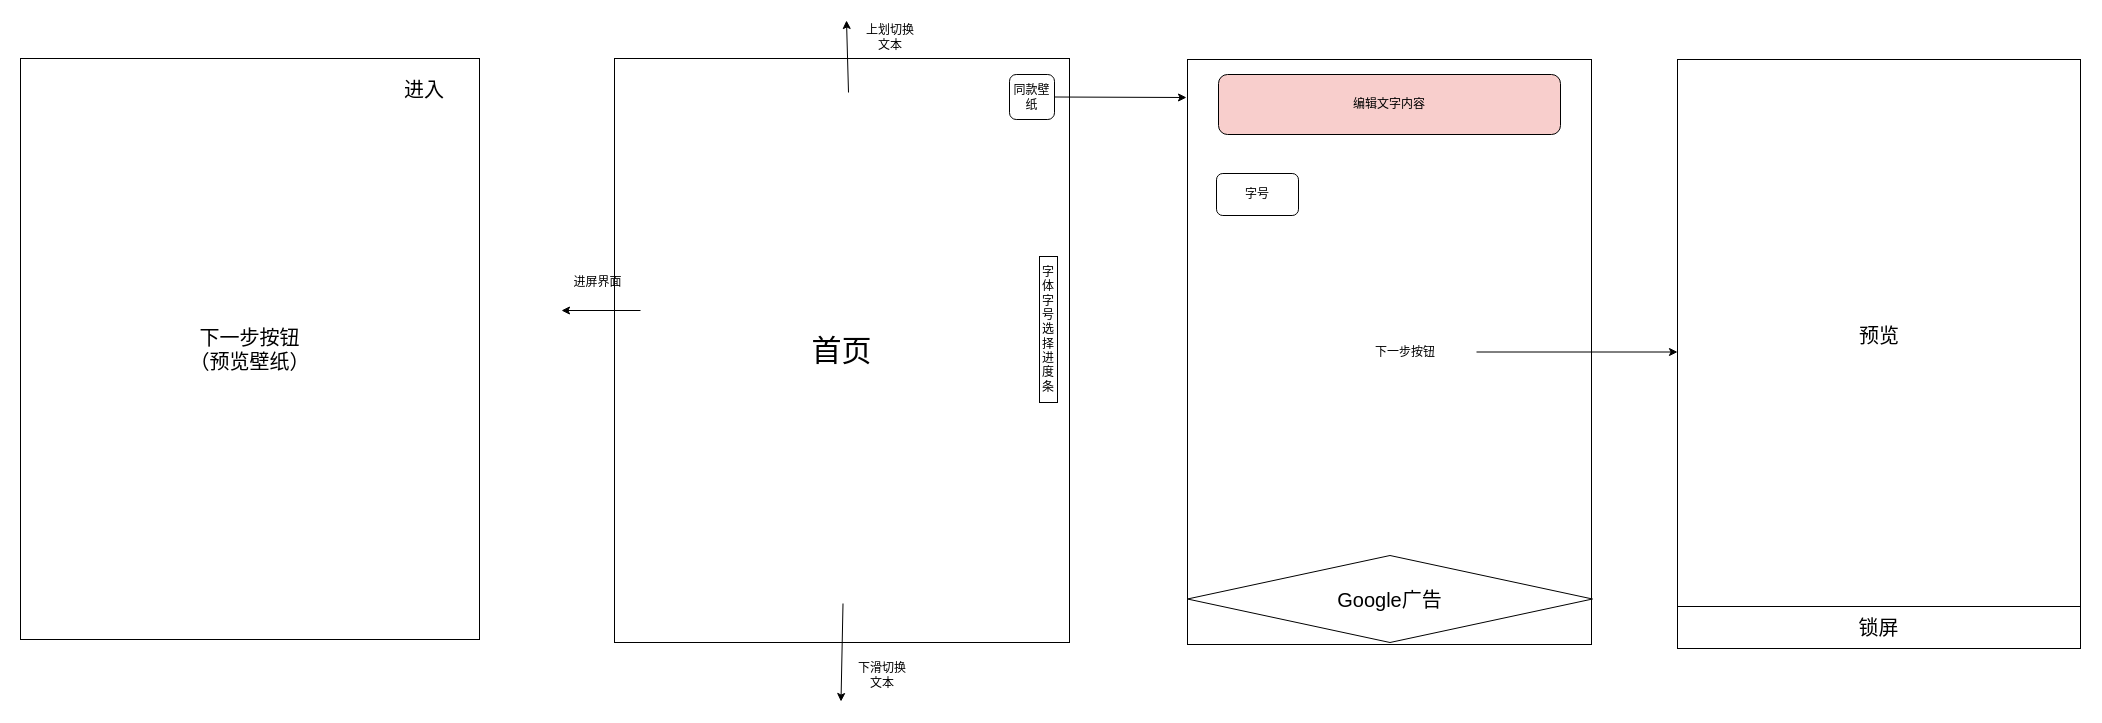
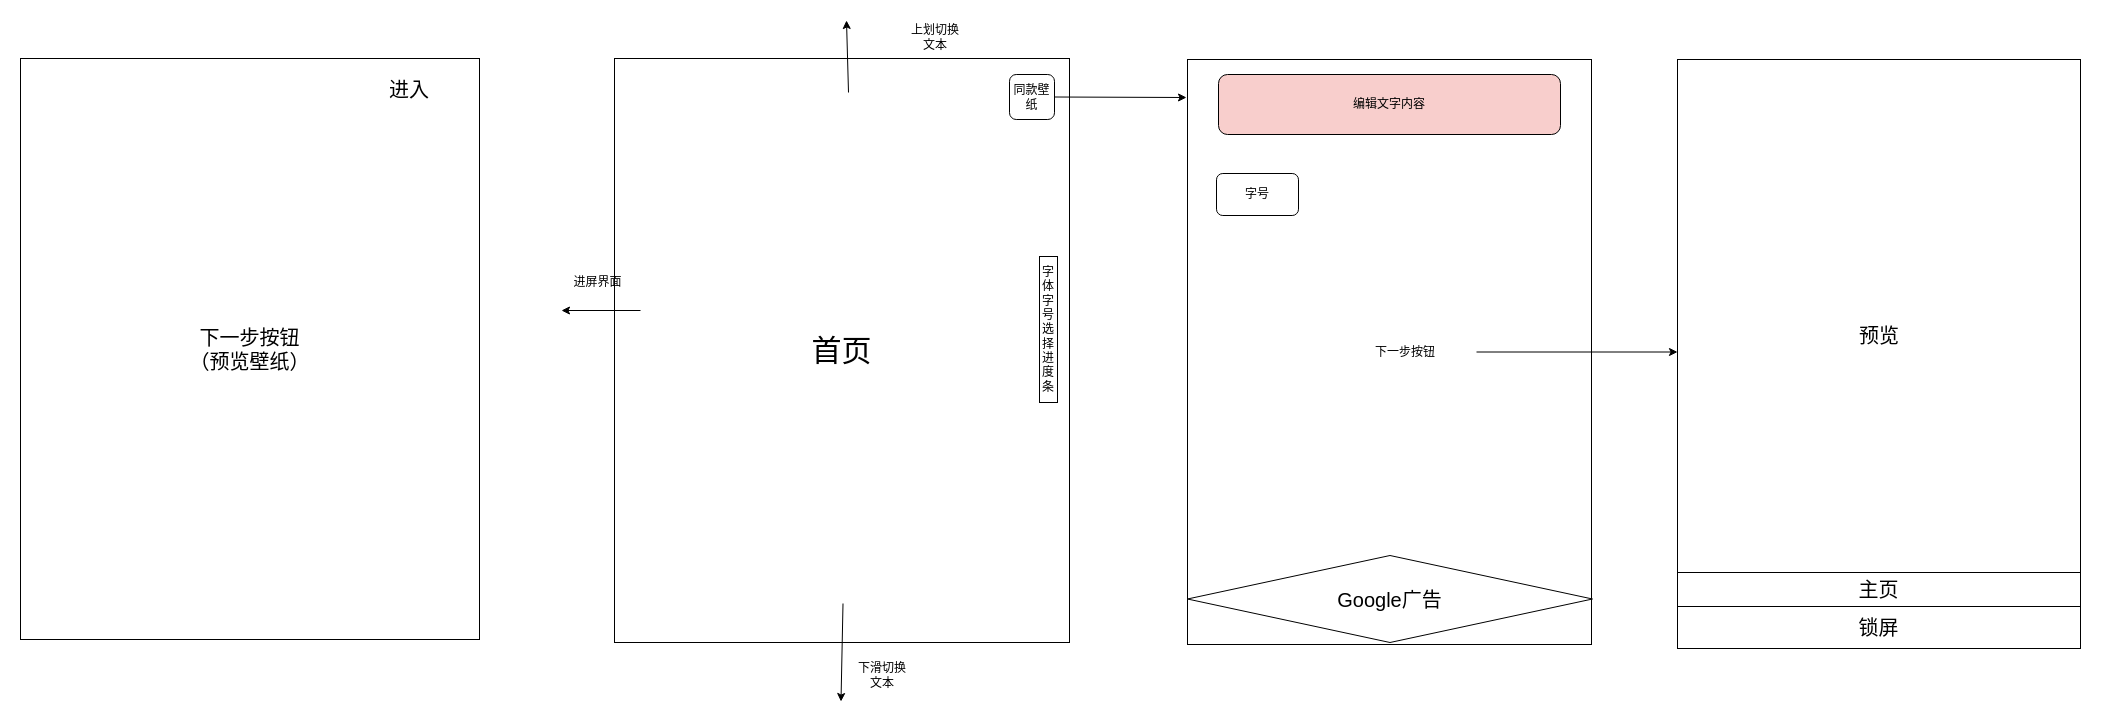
(891, 38) -> (936, 38)
(425, 90) -> (410, 90)
none -> (1879, 590)
